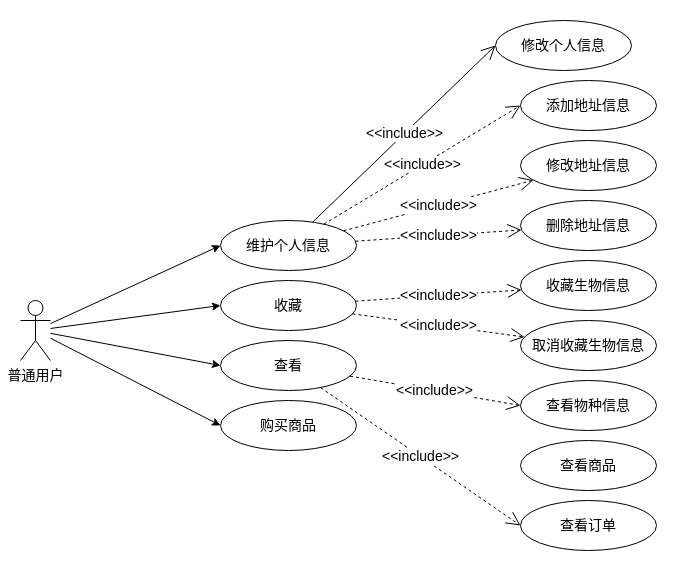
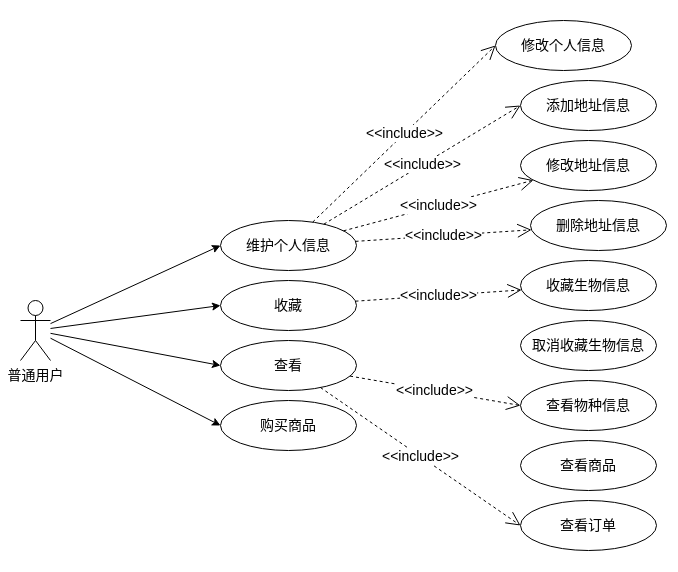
(354, 182) -> (354, 182)
(589, 226) -> (599, 226)
(437, 325) -> none
